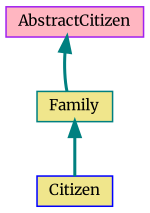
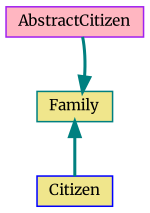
(65, 72) -> (85, 57)
